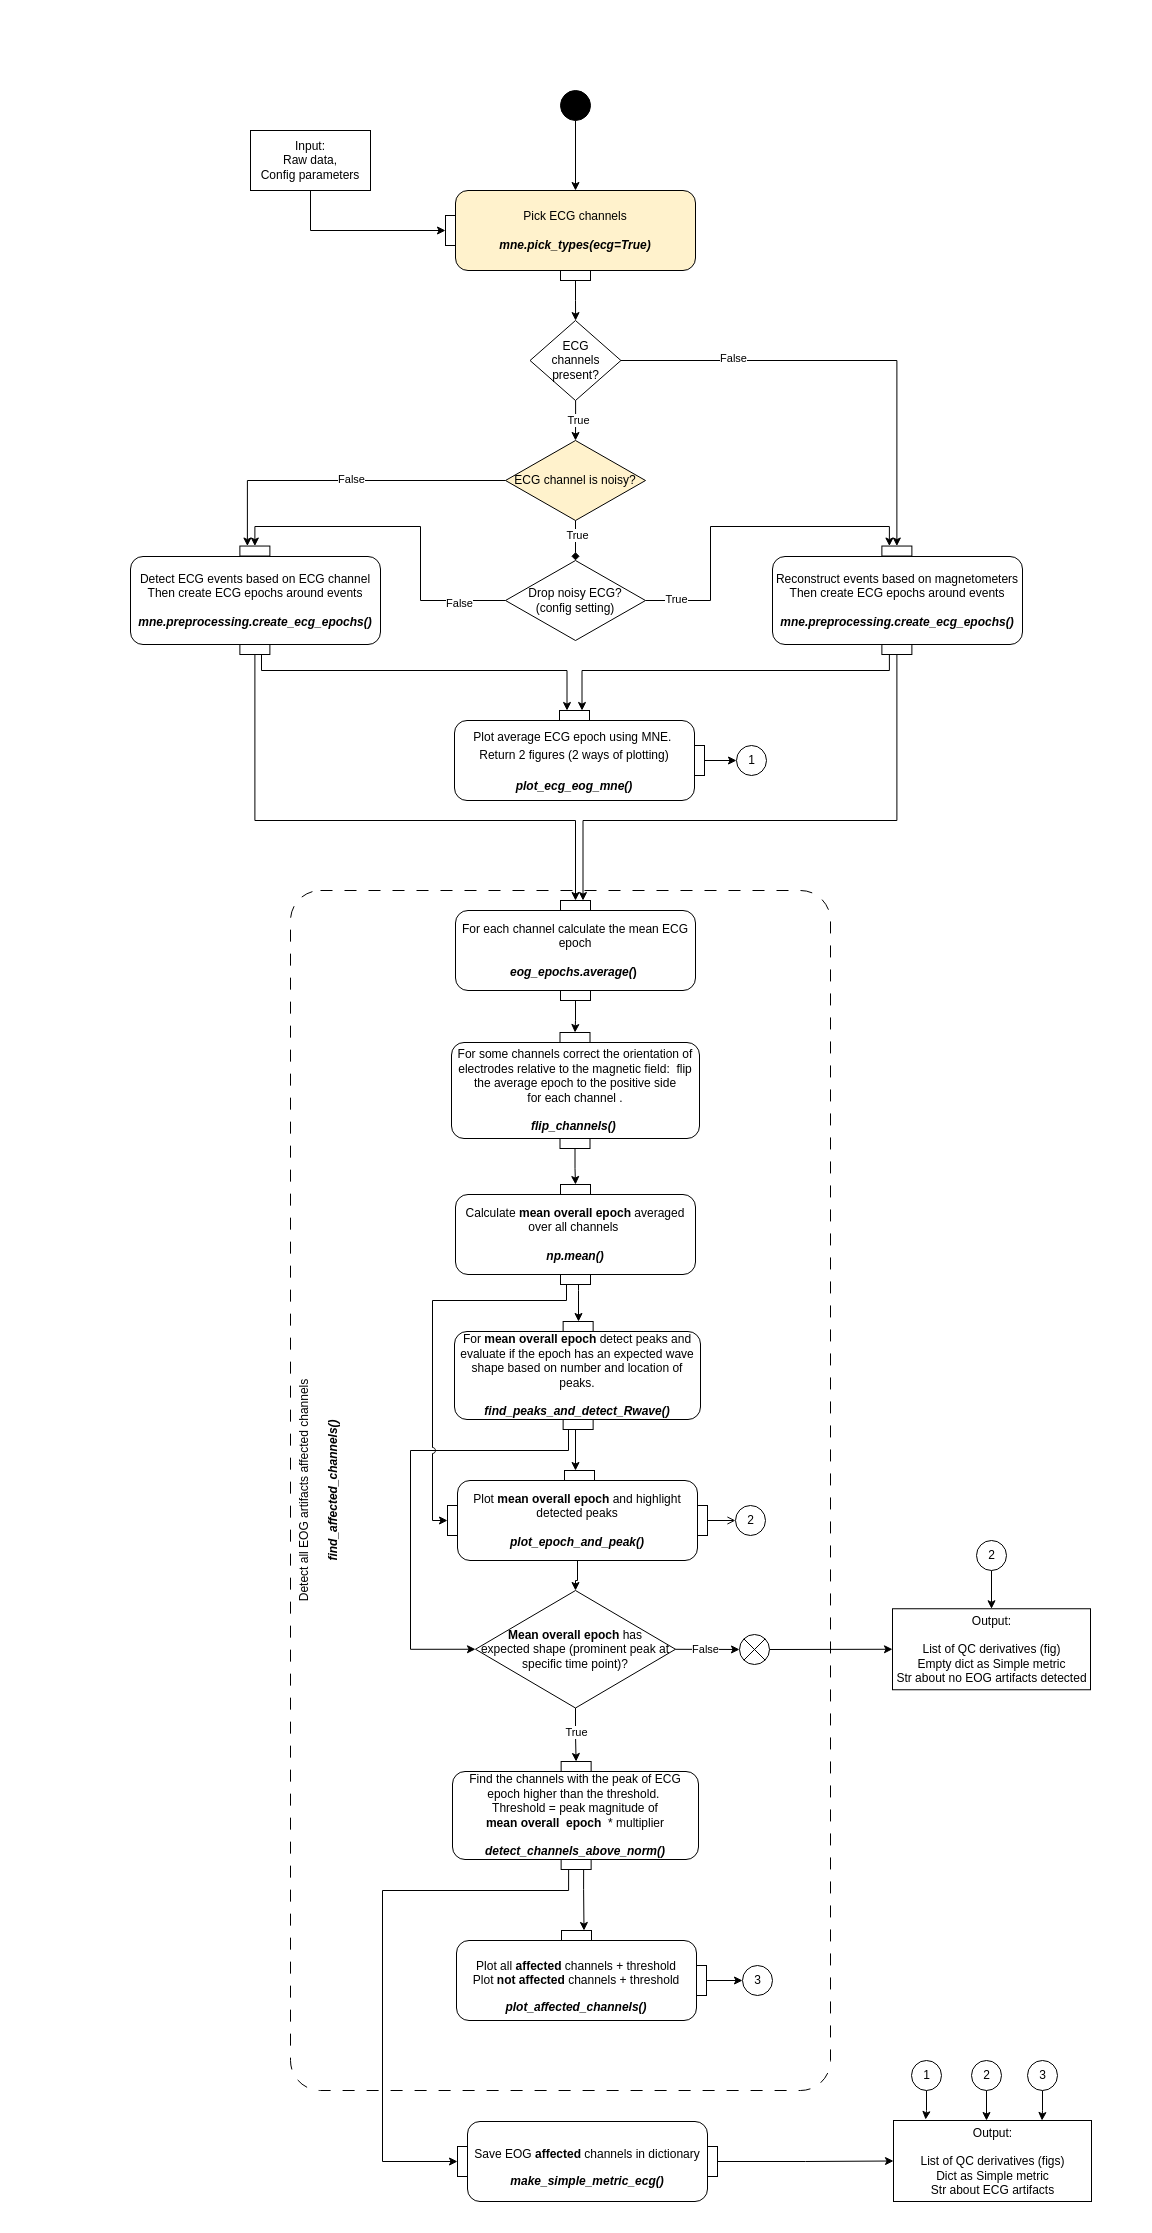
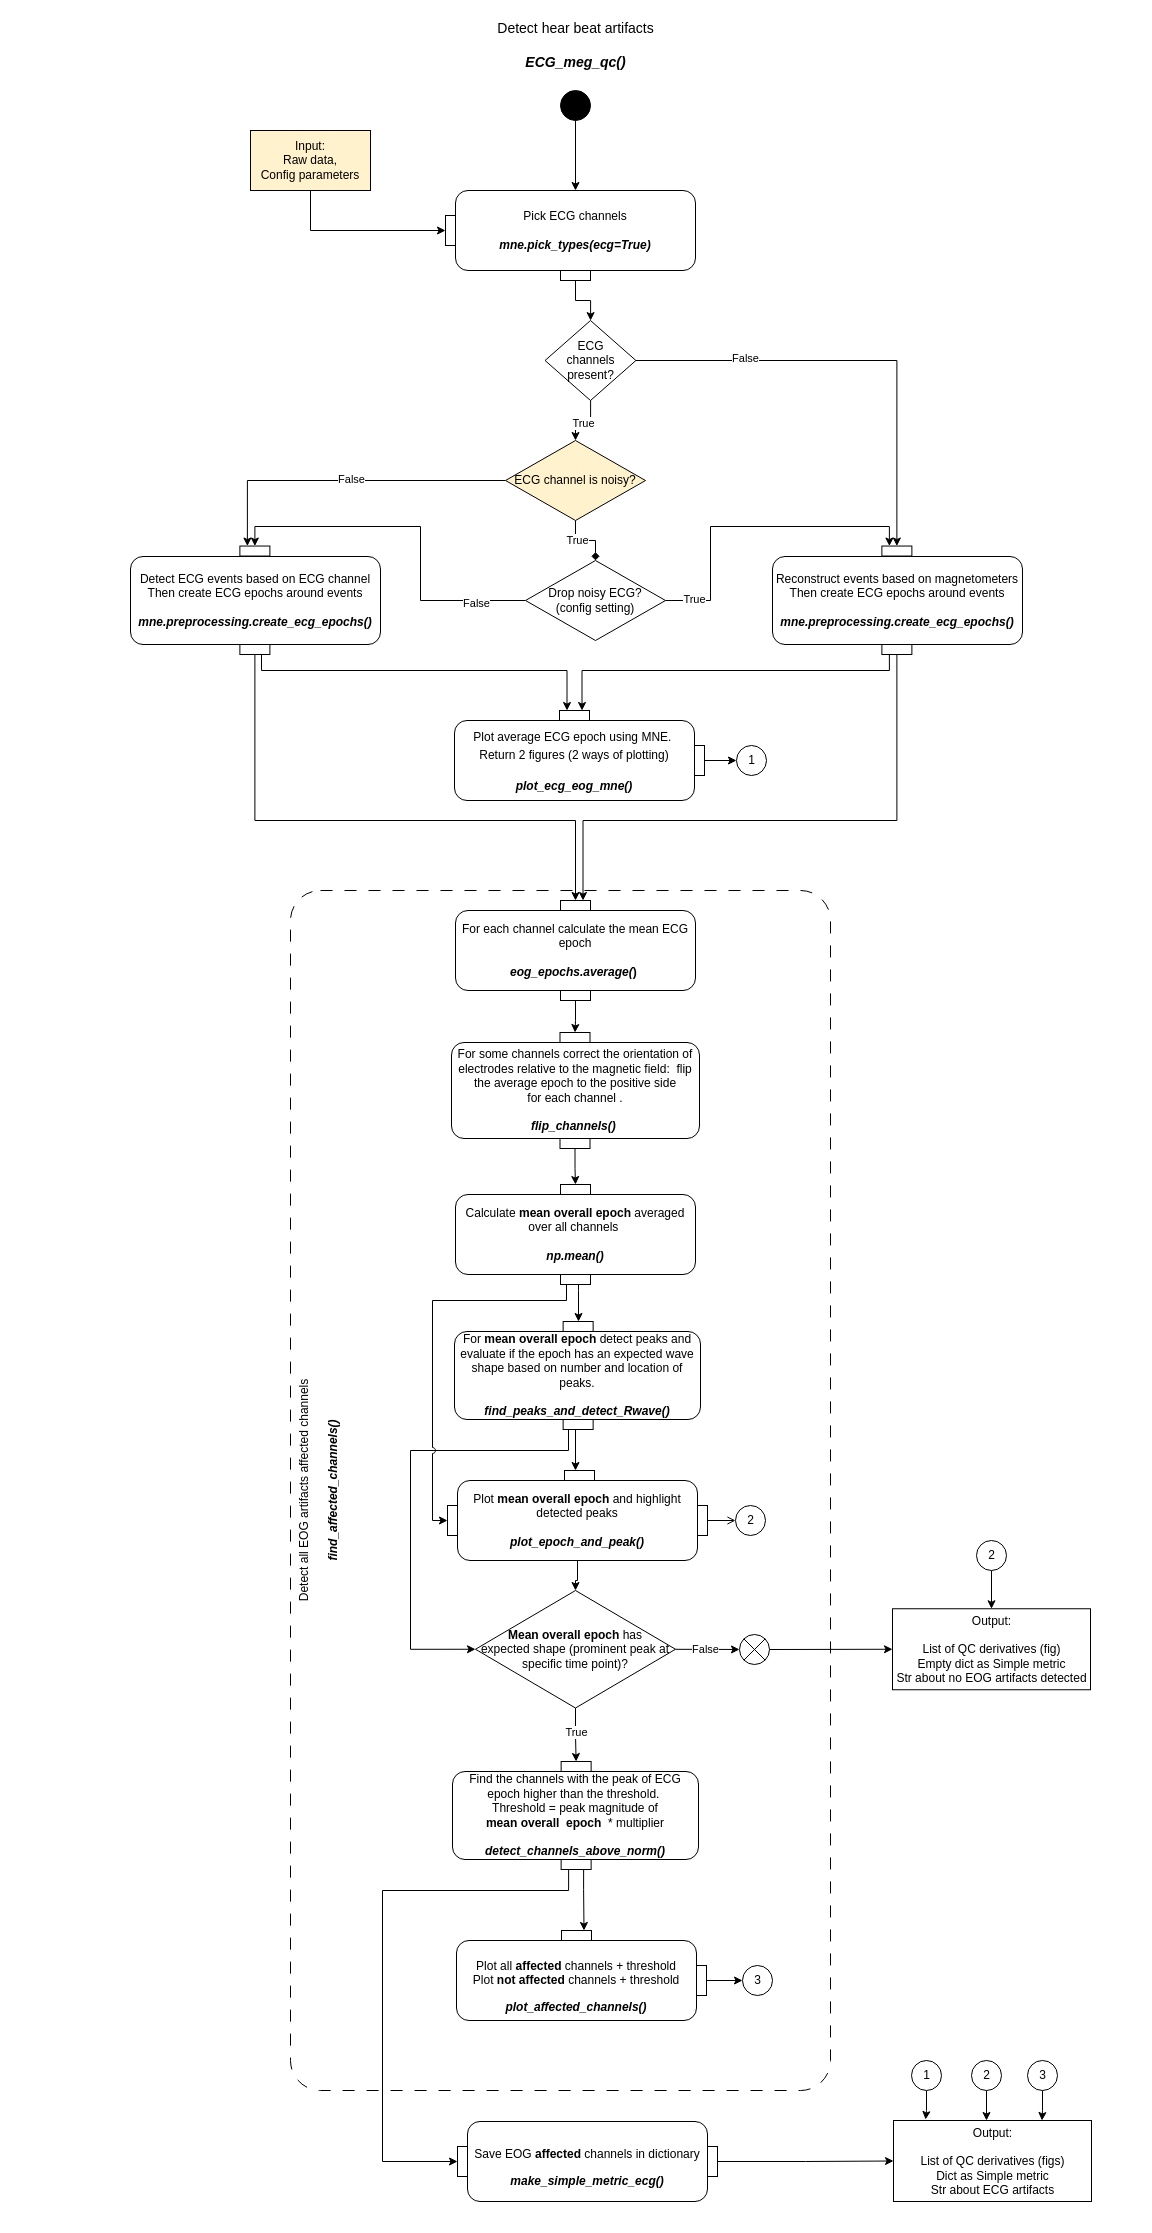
none -> (576, 41)
(311, 161) -> (311, 161)
(576, 231) -> (576, 231)
(575, 361) -> (590, 361)
(576, 601) -> (596, 601)
